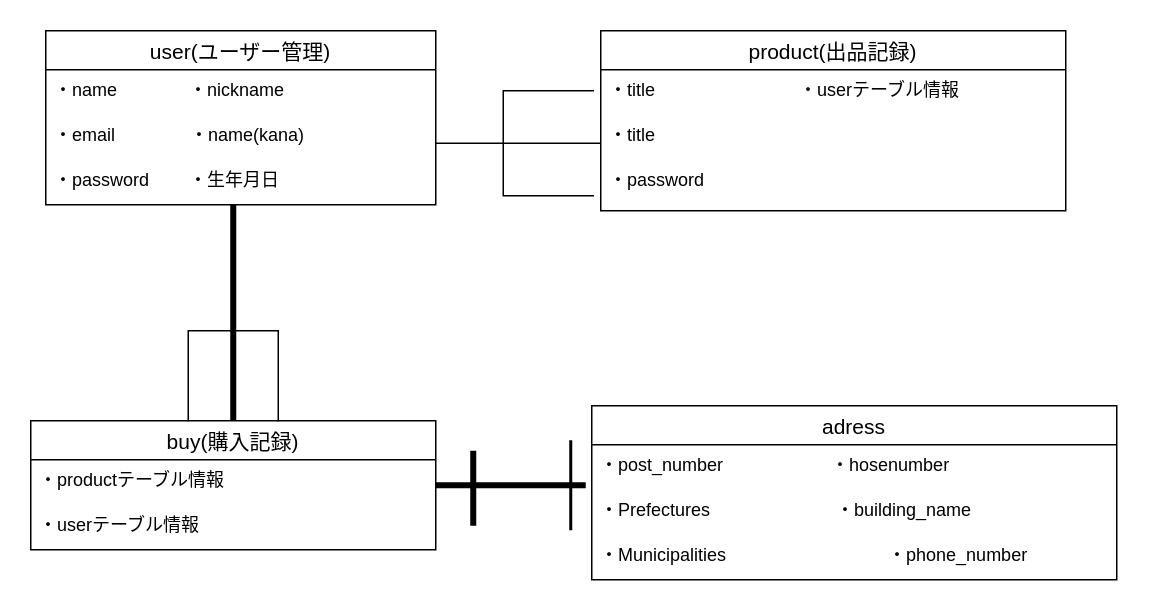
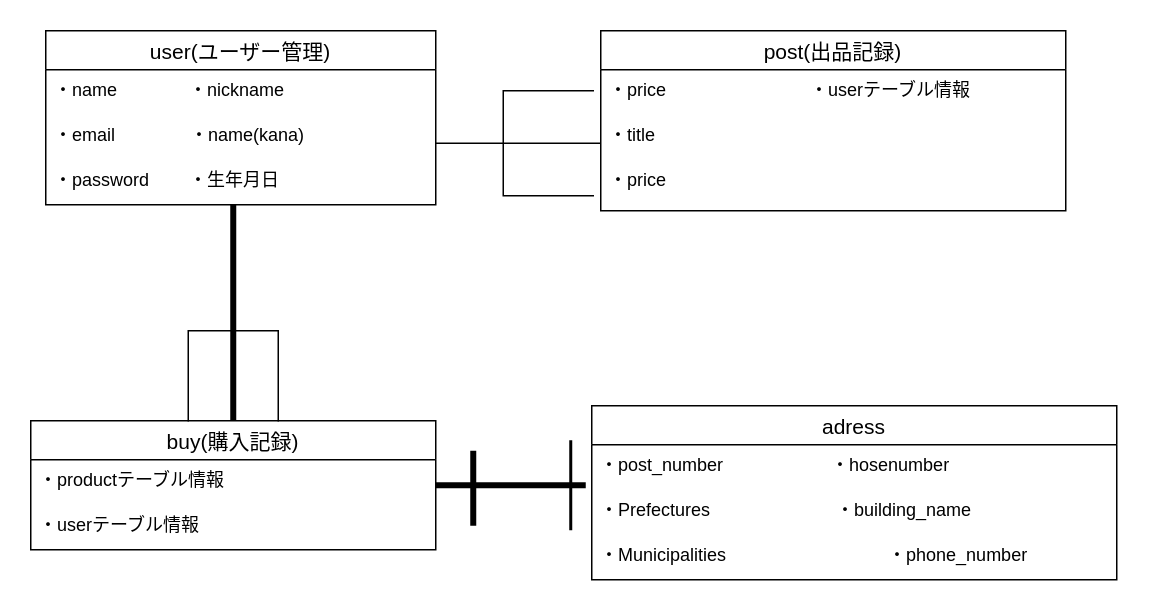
(833, 52) -> (833, 52)
(794, 90) -> (796, 90)
(658, 180) -> (641, 180)
